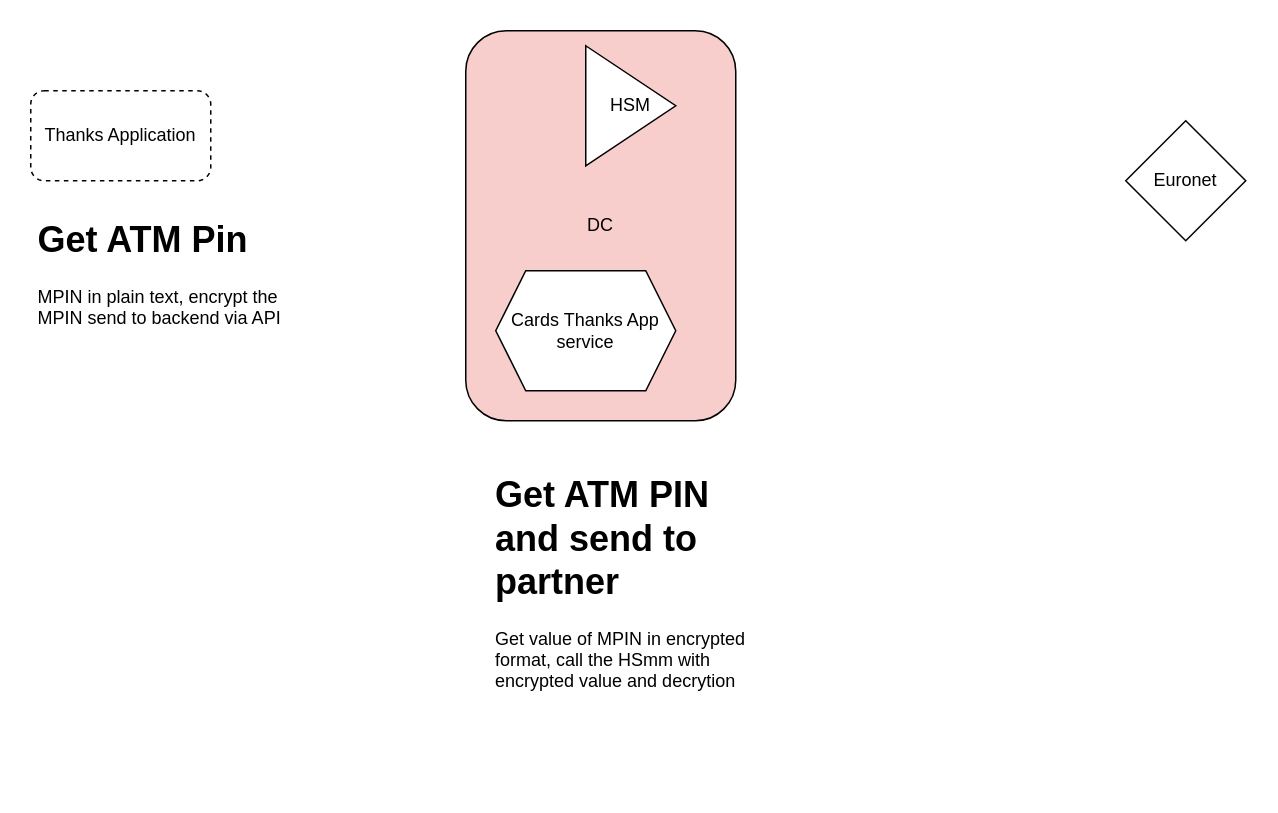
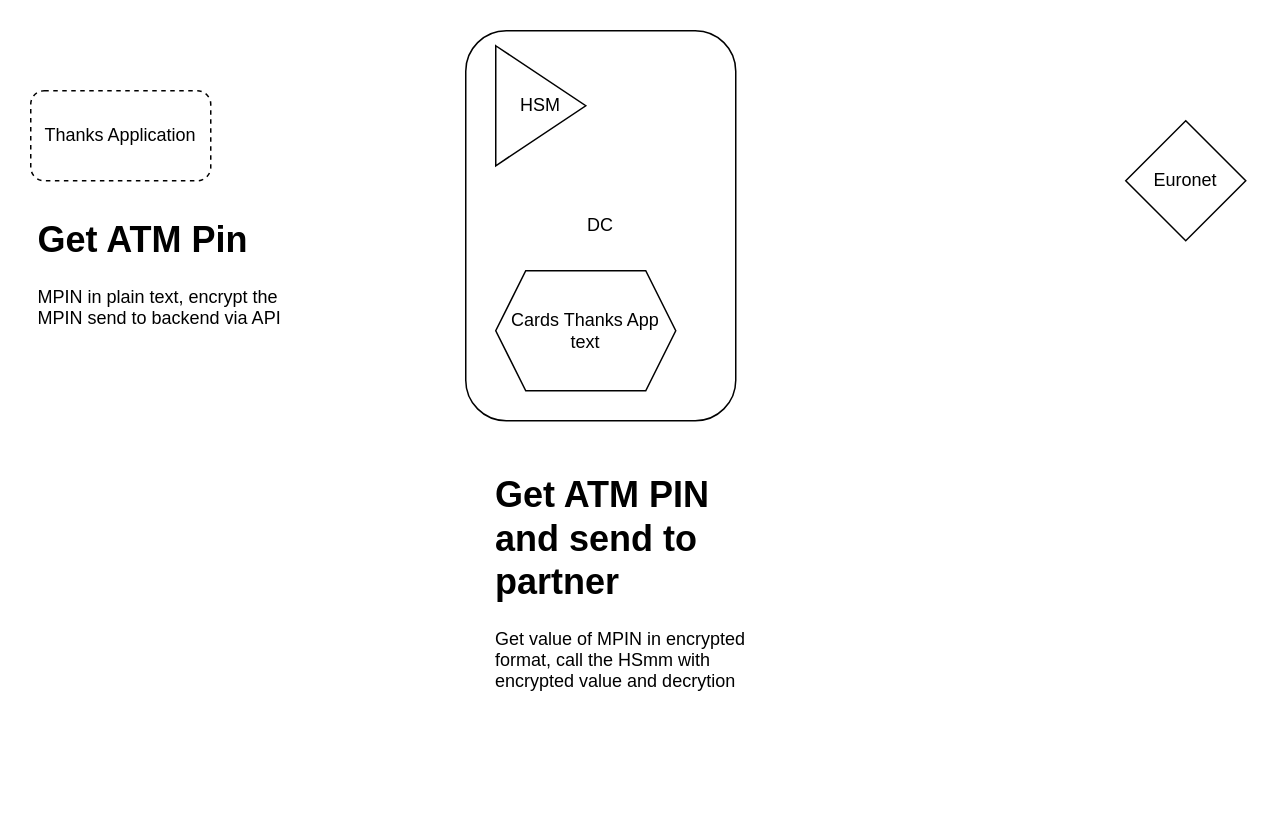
(631, 106) -> (541, 106)
(601, 226) -> (601, 226)
(586, 331) -> (586, 331)
